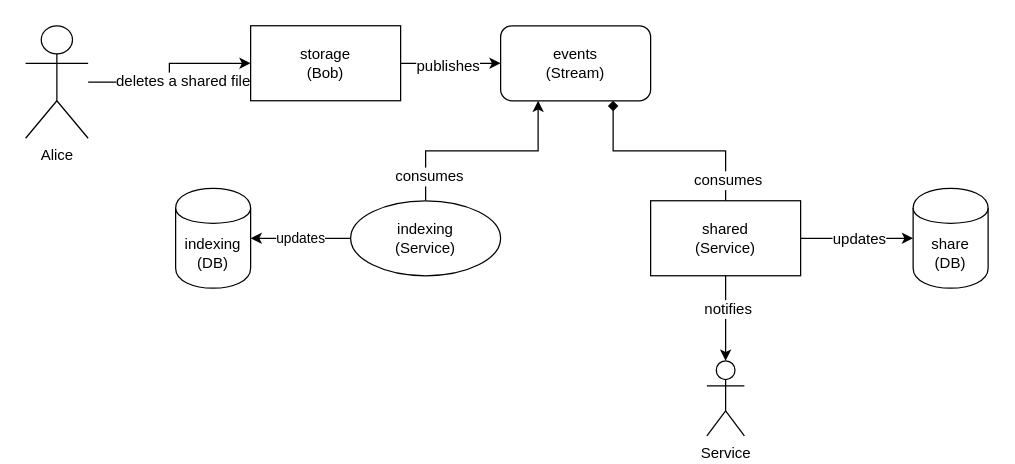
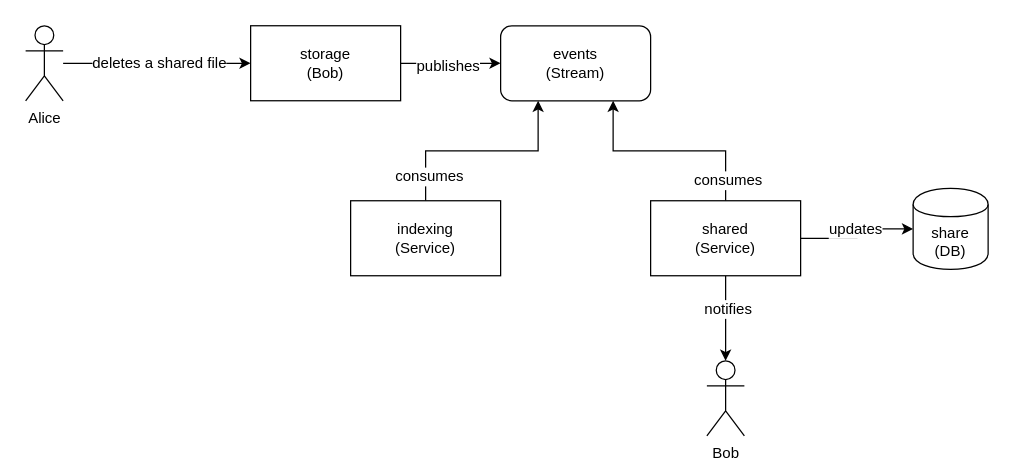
(57, 82) -> (44, 63)
(613, 111) -> (613, 111)
(213, 238) -> none
(305, 238) -> none
(426, 238) -> (426, 238)
(951, 238) -> (951, 229)
(726, 453) -> (726, 453)
